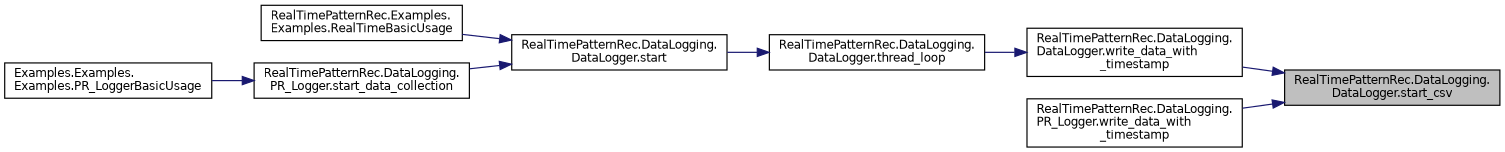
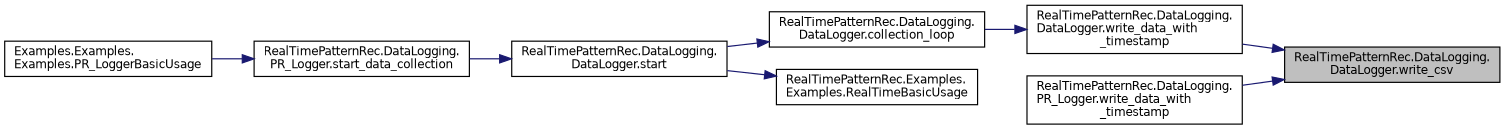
(481, 37) -> (746, 73)
(877, 52) -> (877, 29)
(1392, 88) -> (1392, 65)
